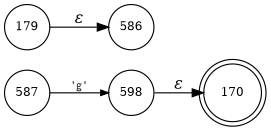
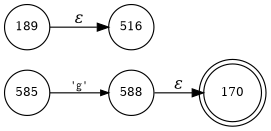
(27, 27) -> (27, 27)
(131, 27) -> (131, 27)
(27, 93) -> (27, 93)
(131, 93) -> (131, 93)
